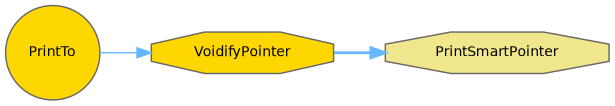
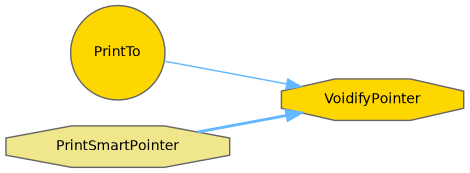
(352, 53) -> (242, 124)
